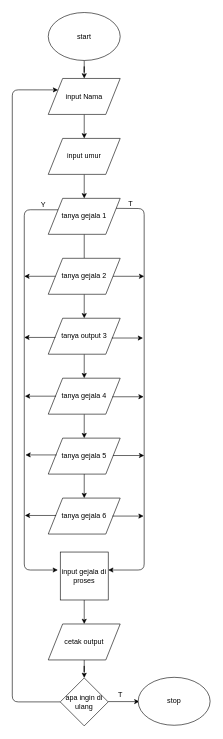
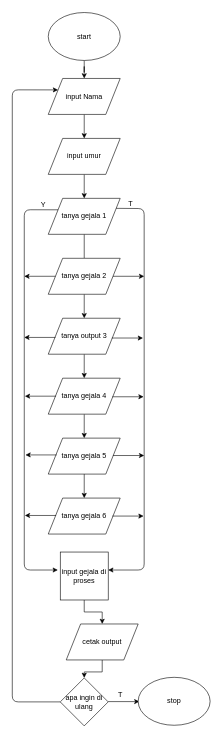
(84, 642) -> (102, 642)
